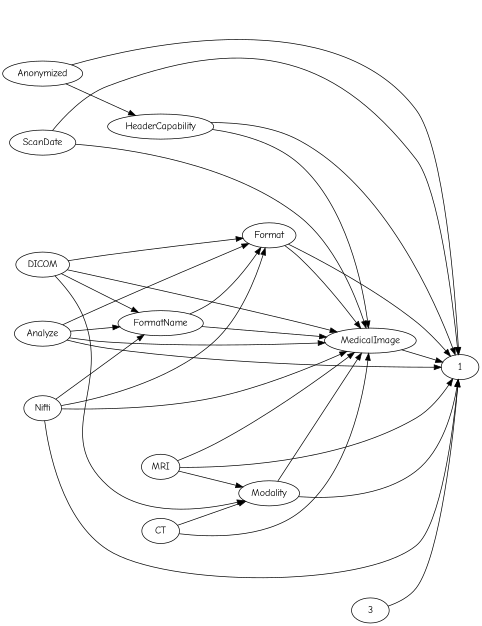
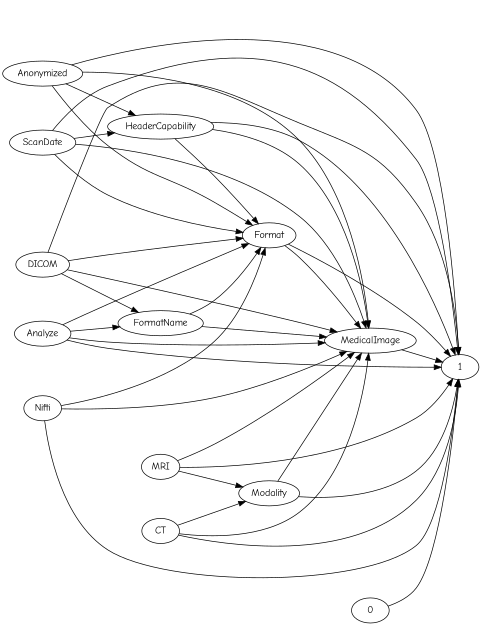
none -> (285, 129)
none -> (88, 136)
none -> (140, 167)
none -> (216, 177)
none -> (138, 208)
(97, 369) -> none
(84, 447) -> (270, 110)
none -> (363, 532)
(370, 610) -> (370, 610)
